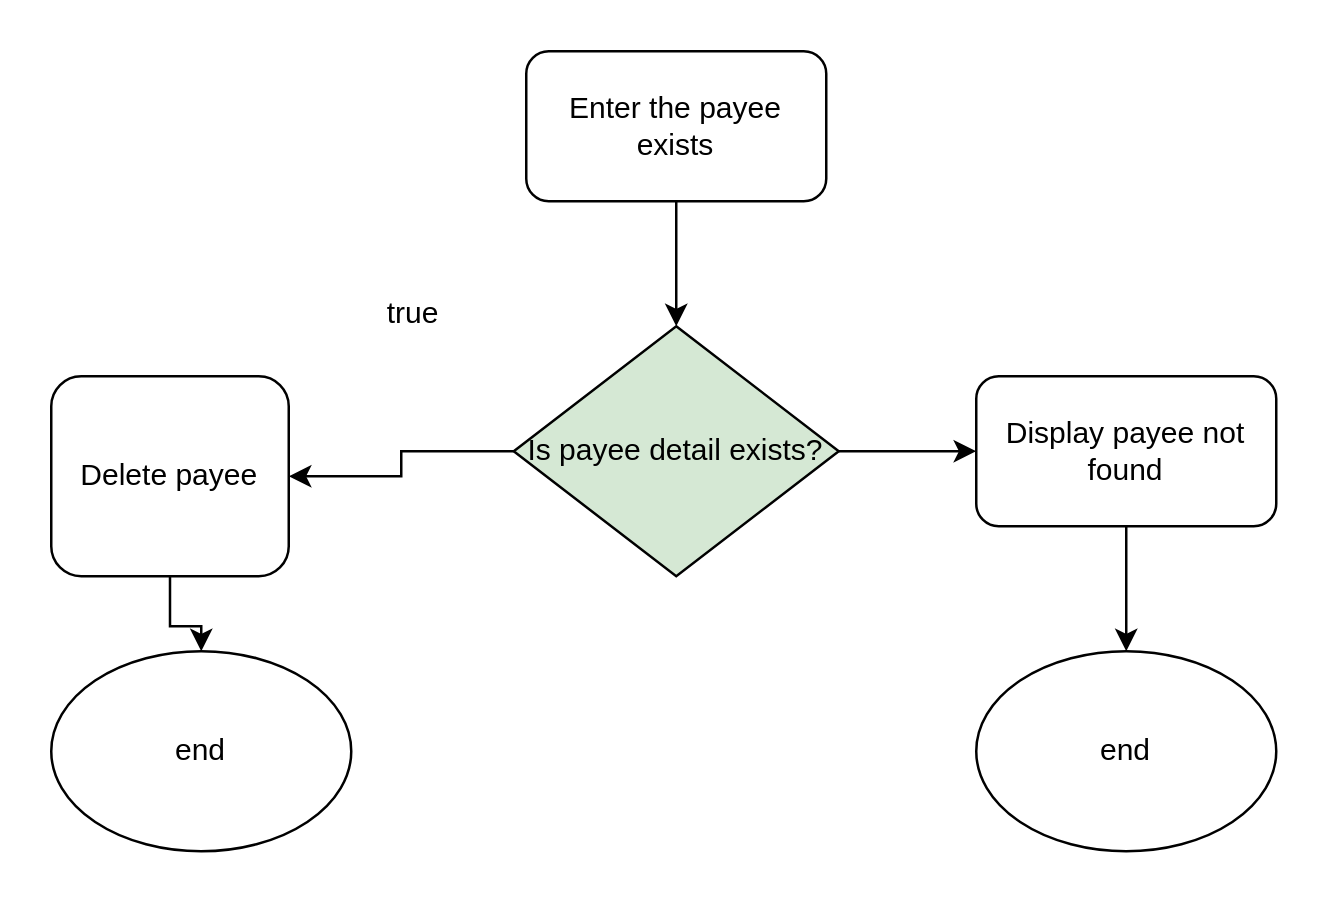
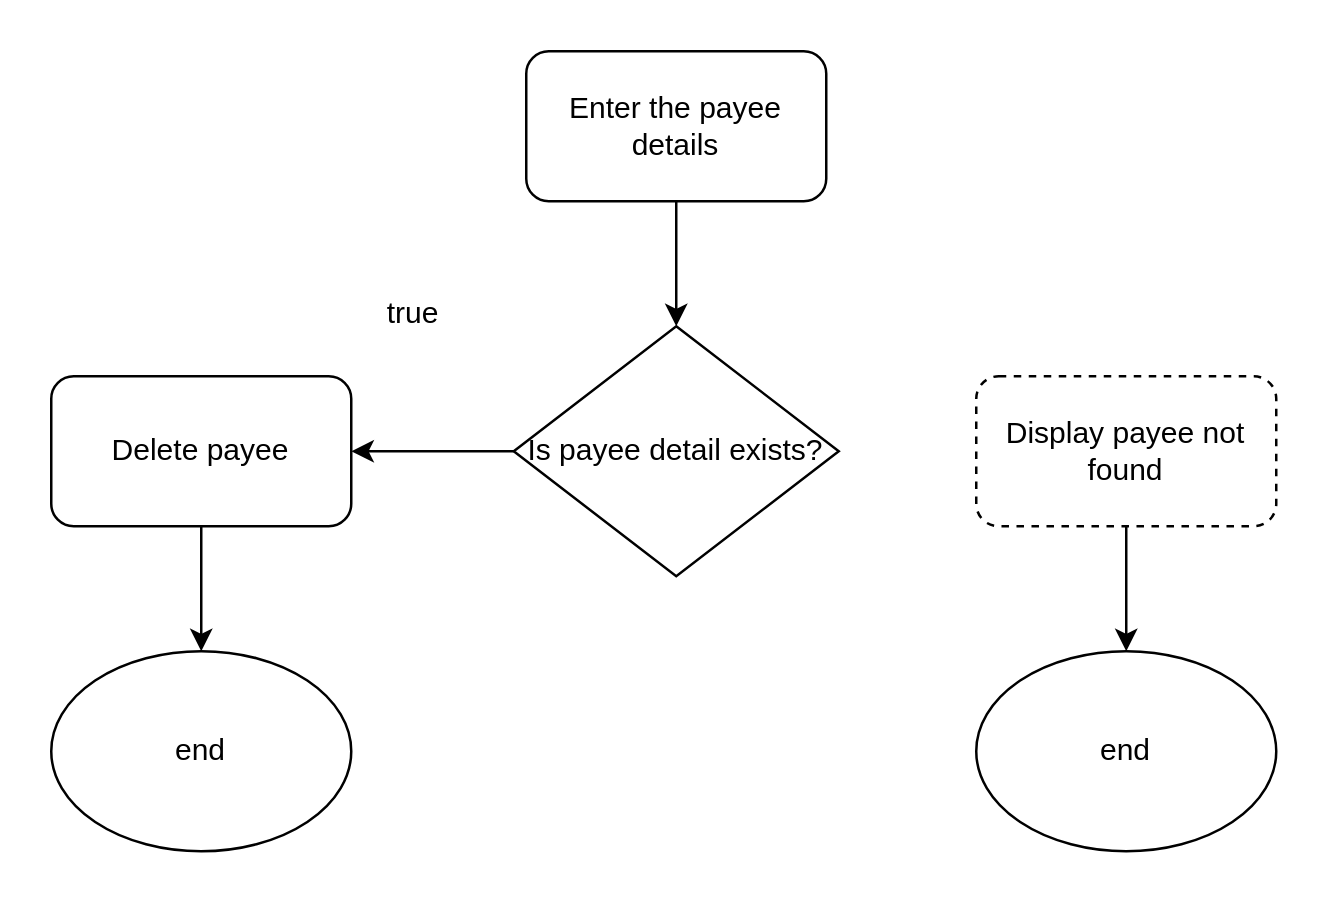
(676, 126) -> (676, 126)
(676, 451) -> (676, 451)
(899, 451) -> none
(1126, 451) -> (1126, 451)
(170, 476) -> (201, 451)
